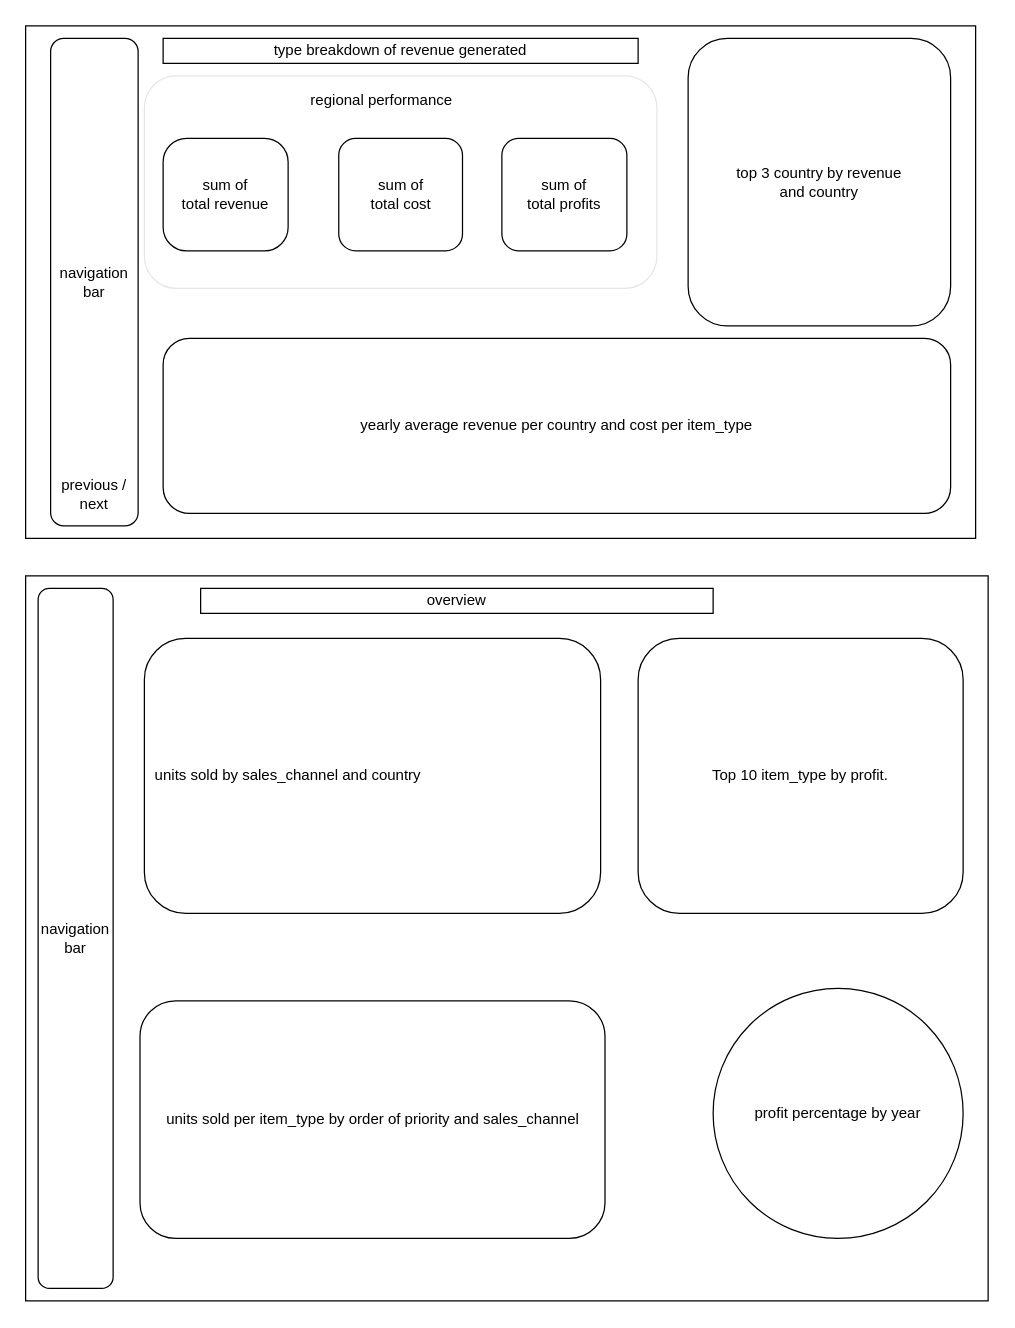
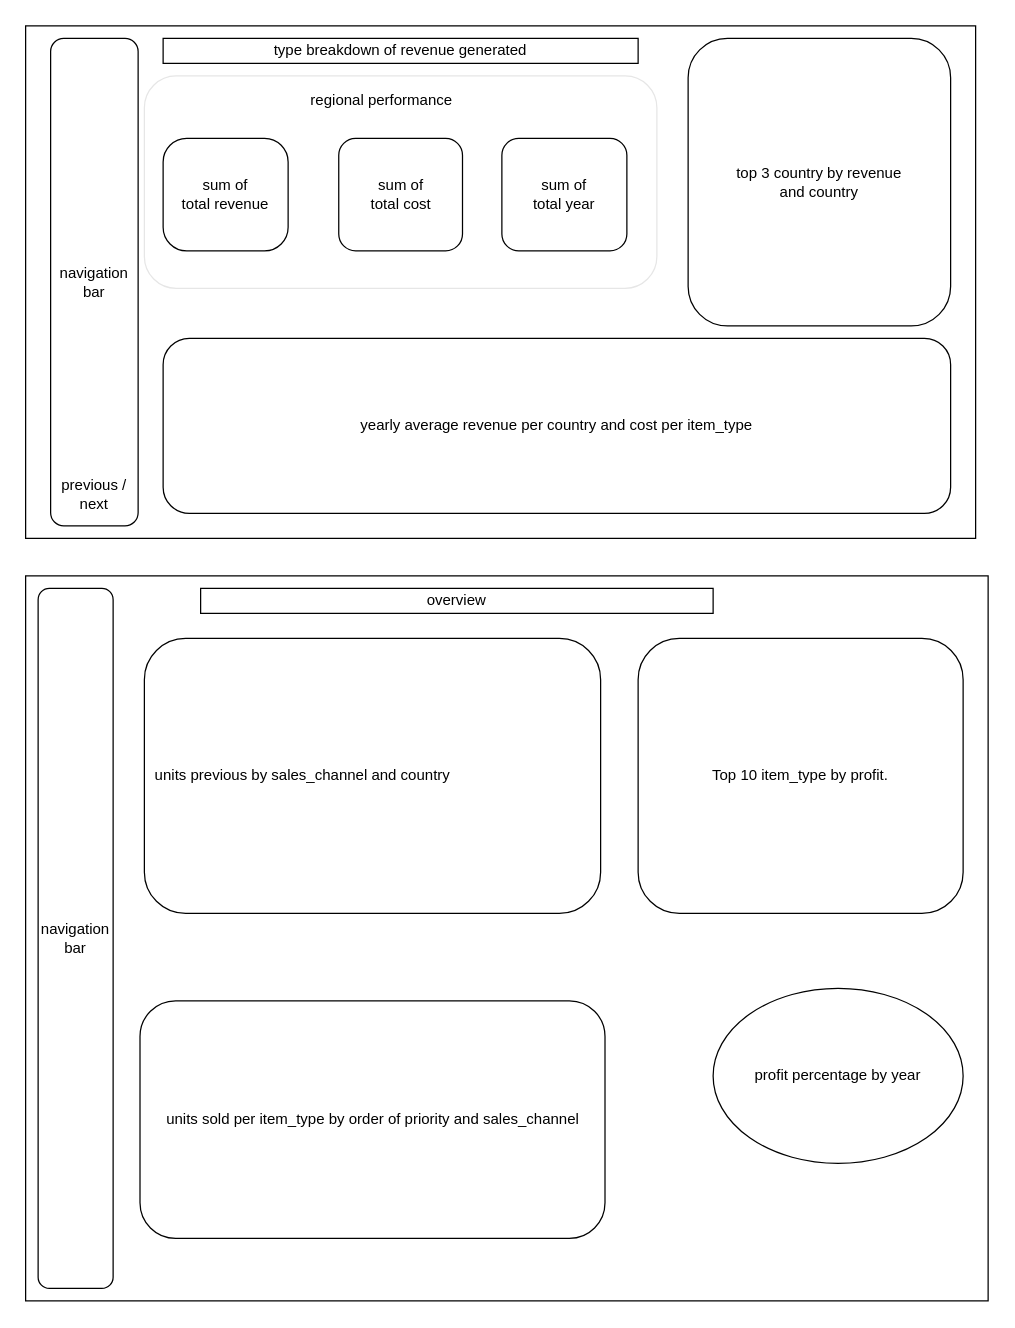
(564, 194) -> (564, 194)
(293, 776) -> (310, 776)
(838, 1113) -> (838, 1076)
